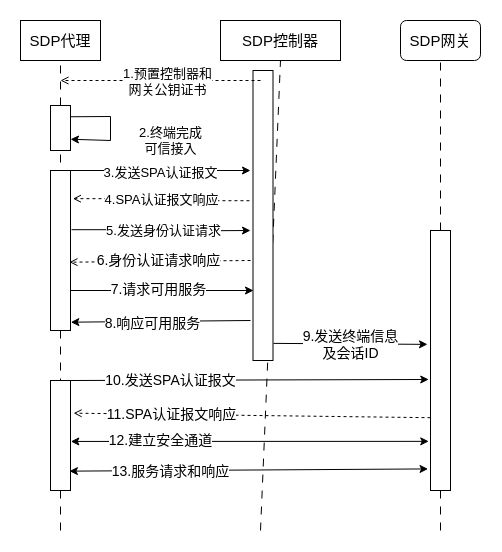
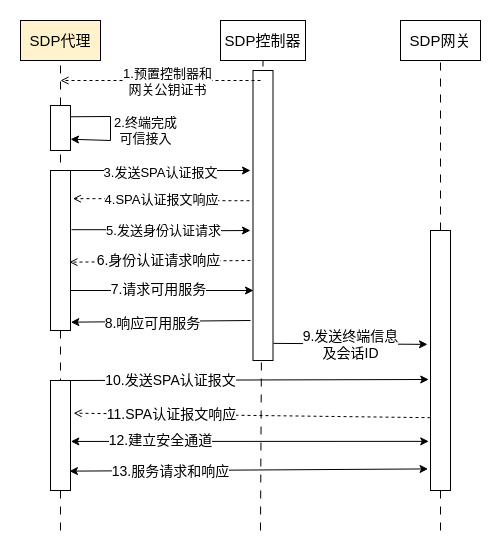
(61, 41) -> (61, 41)
(281, 41) -> (263, 41)
(441, 41) -> (441, 41)
(171, 141) -> (146, 131)
